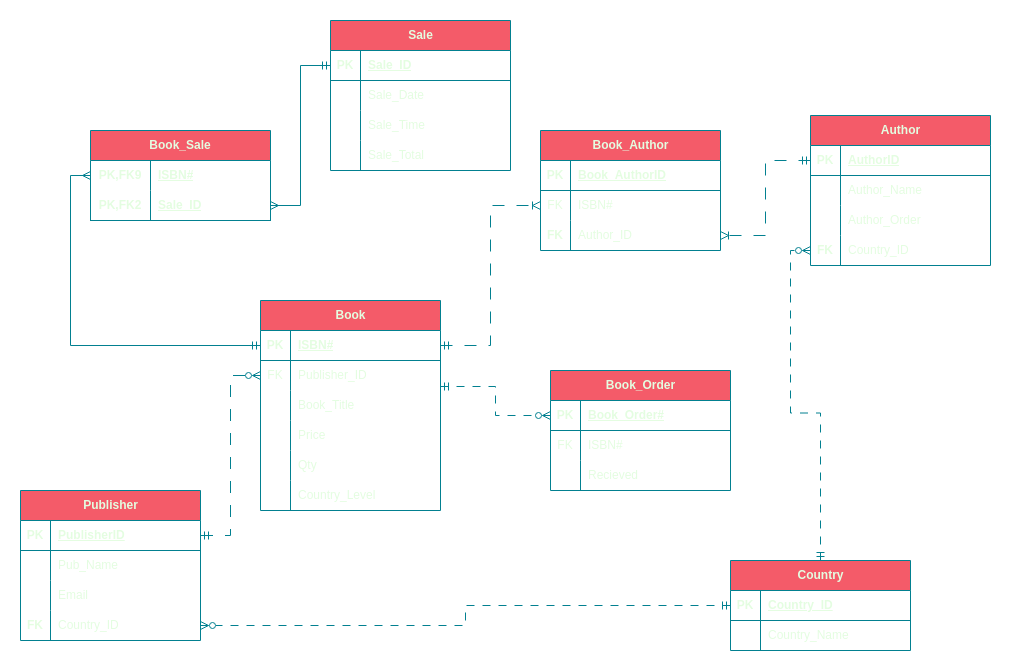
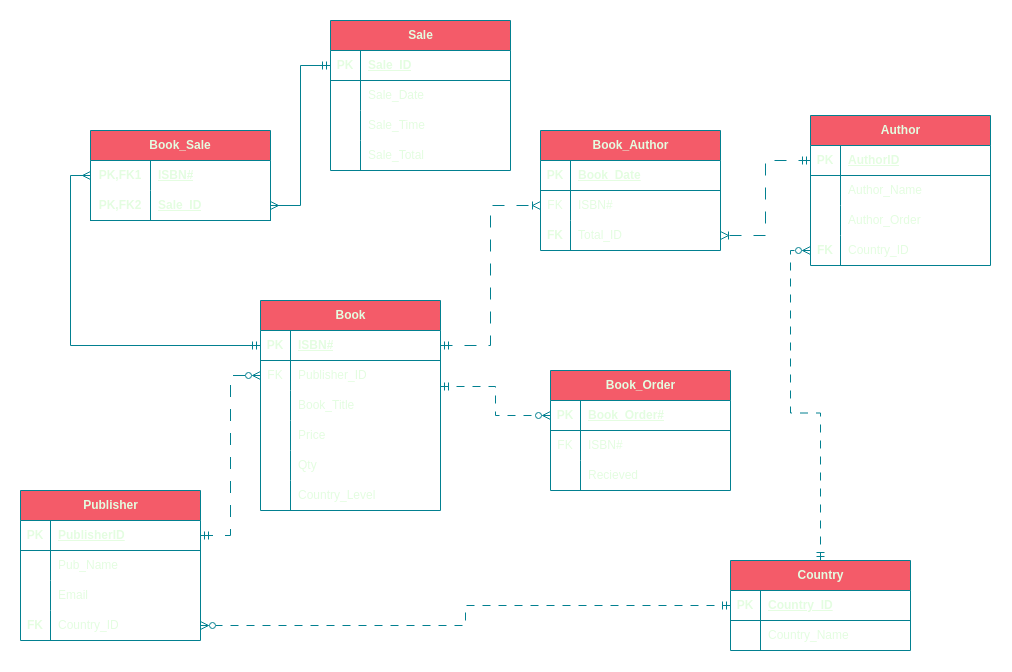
(121, 176) -> (121, 176)
(622, 176) -> (609, 176)
(609, 236) -> (604, 236)
